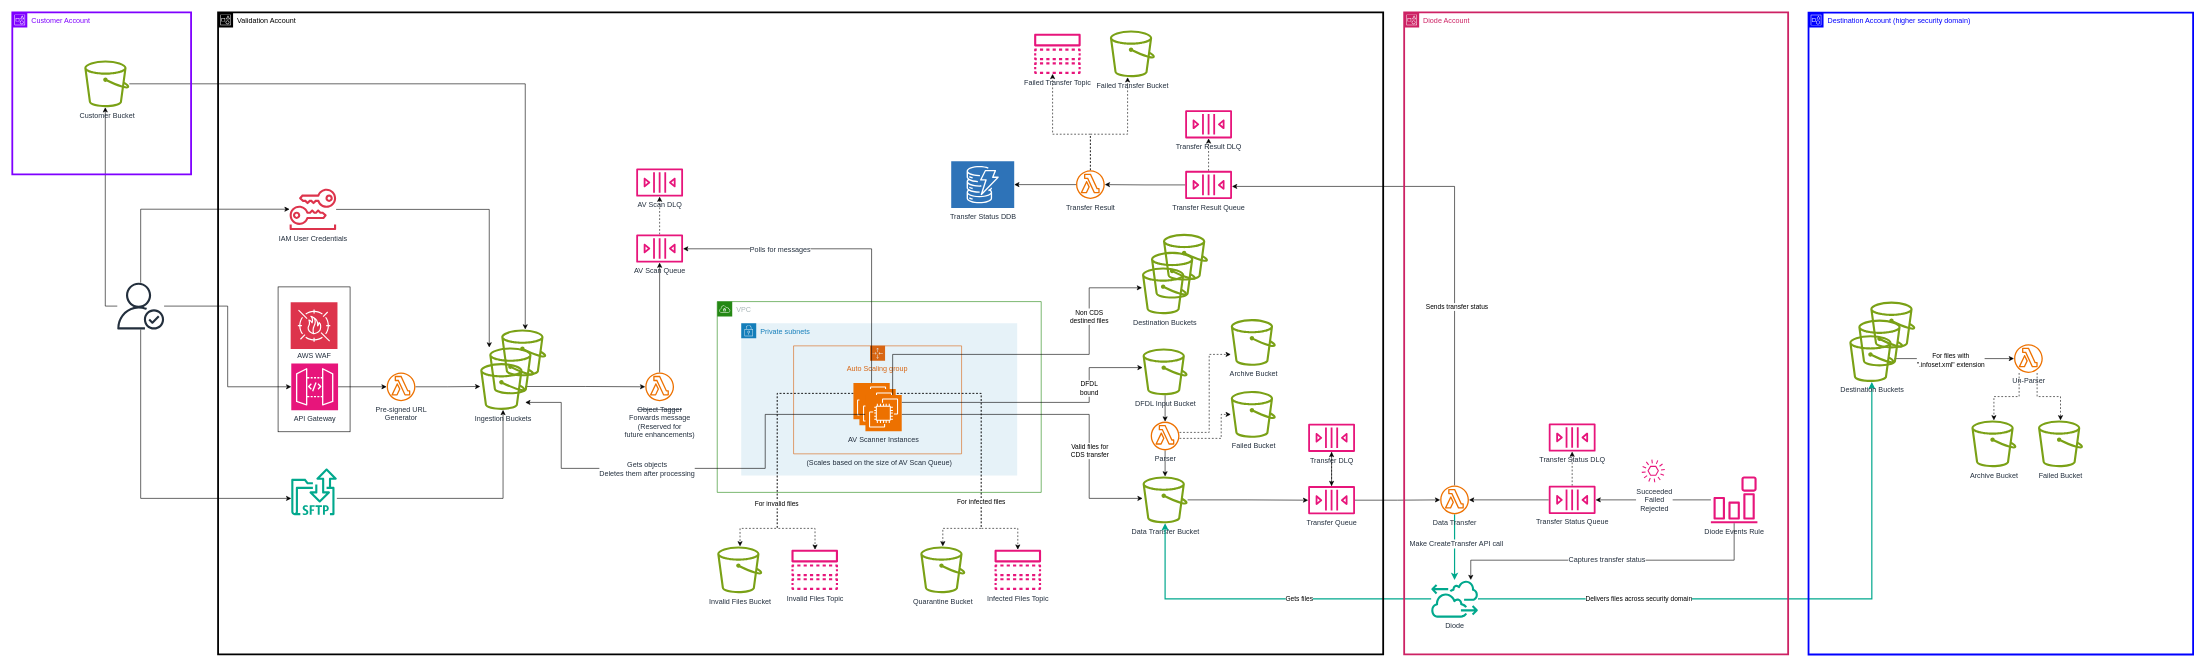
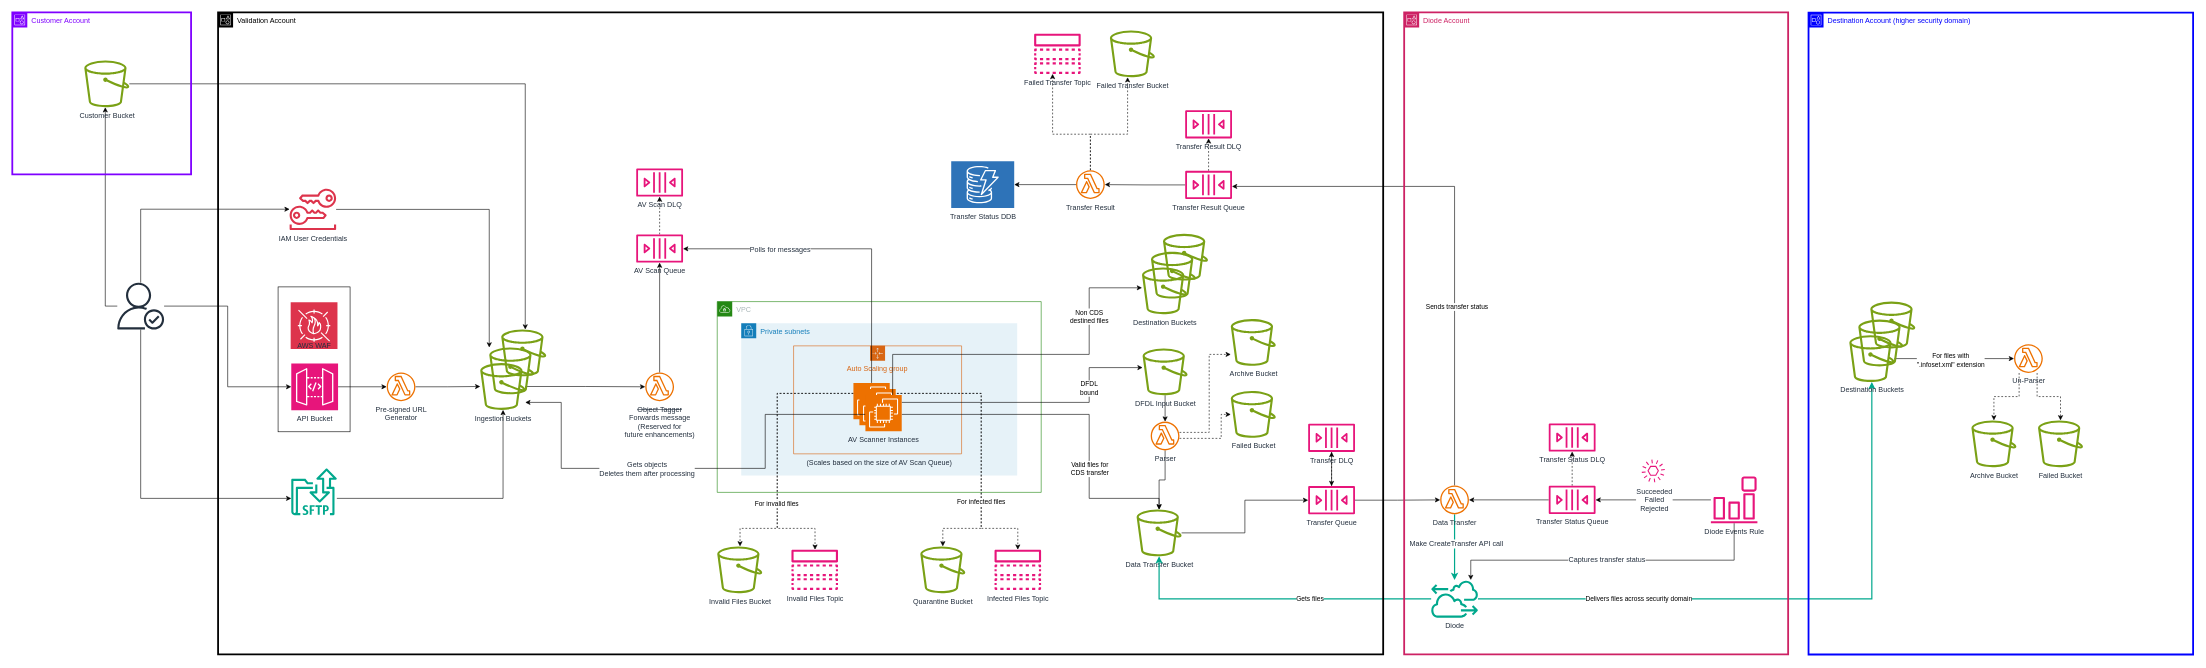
(314, 324) -> (314, 320)
(315, 419) -> (315, 419)
(1165, 500) -> (1159, 533)
